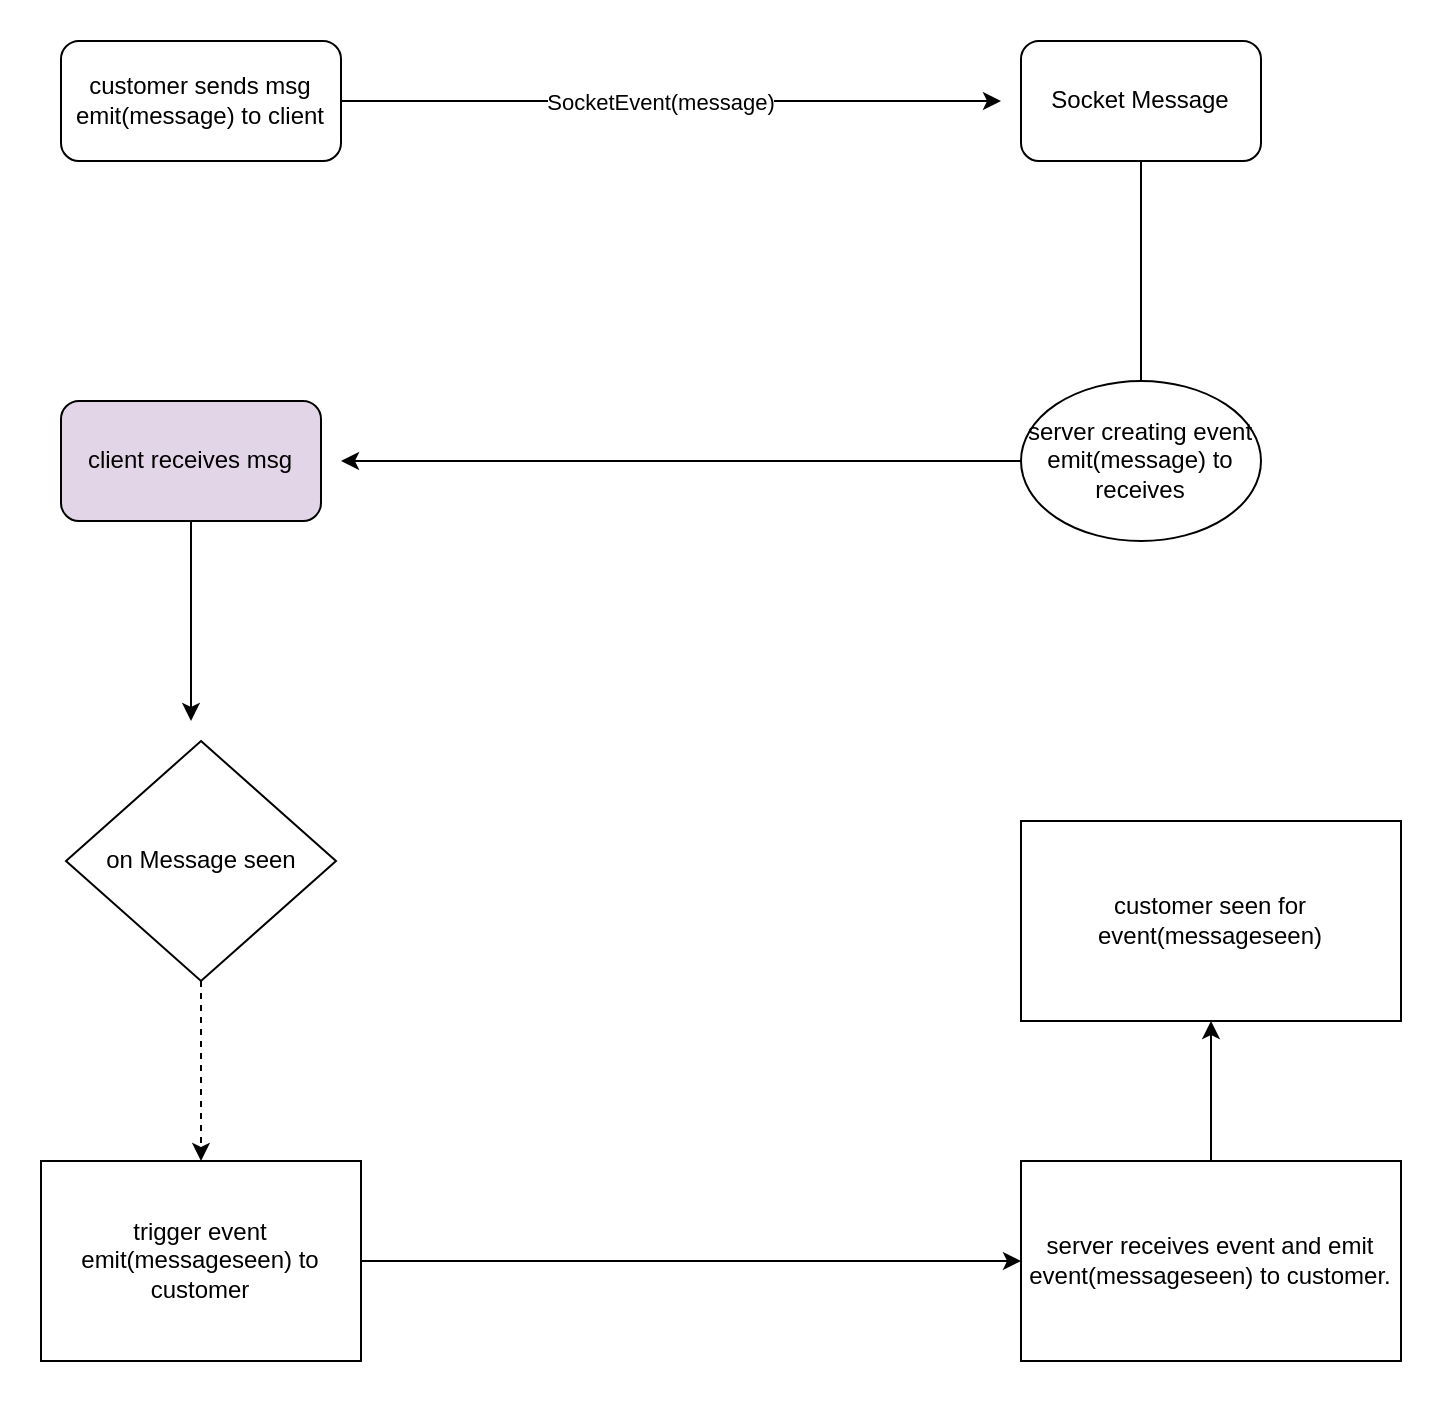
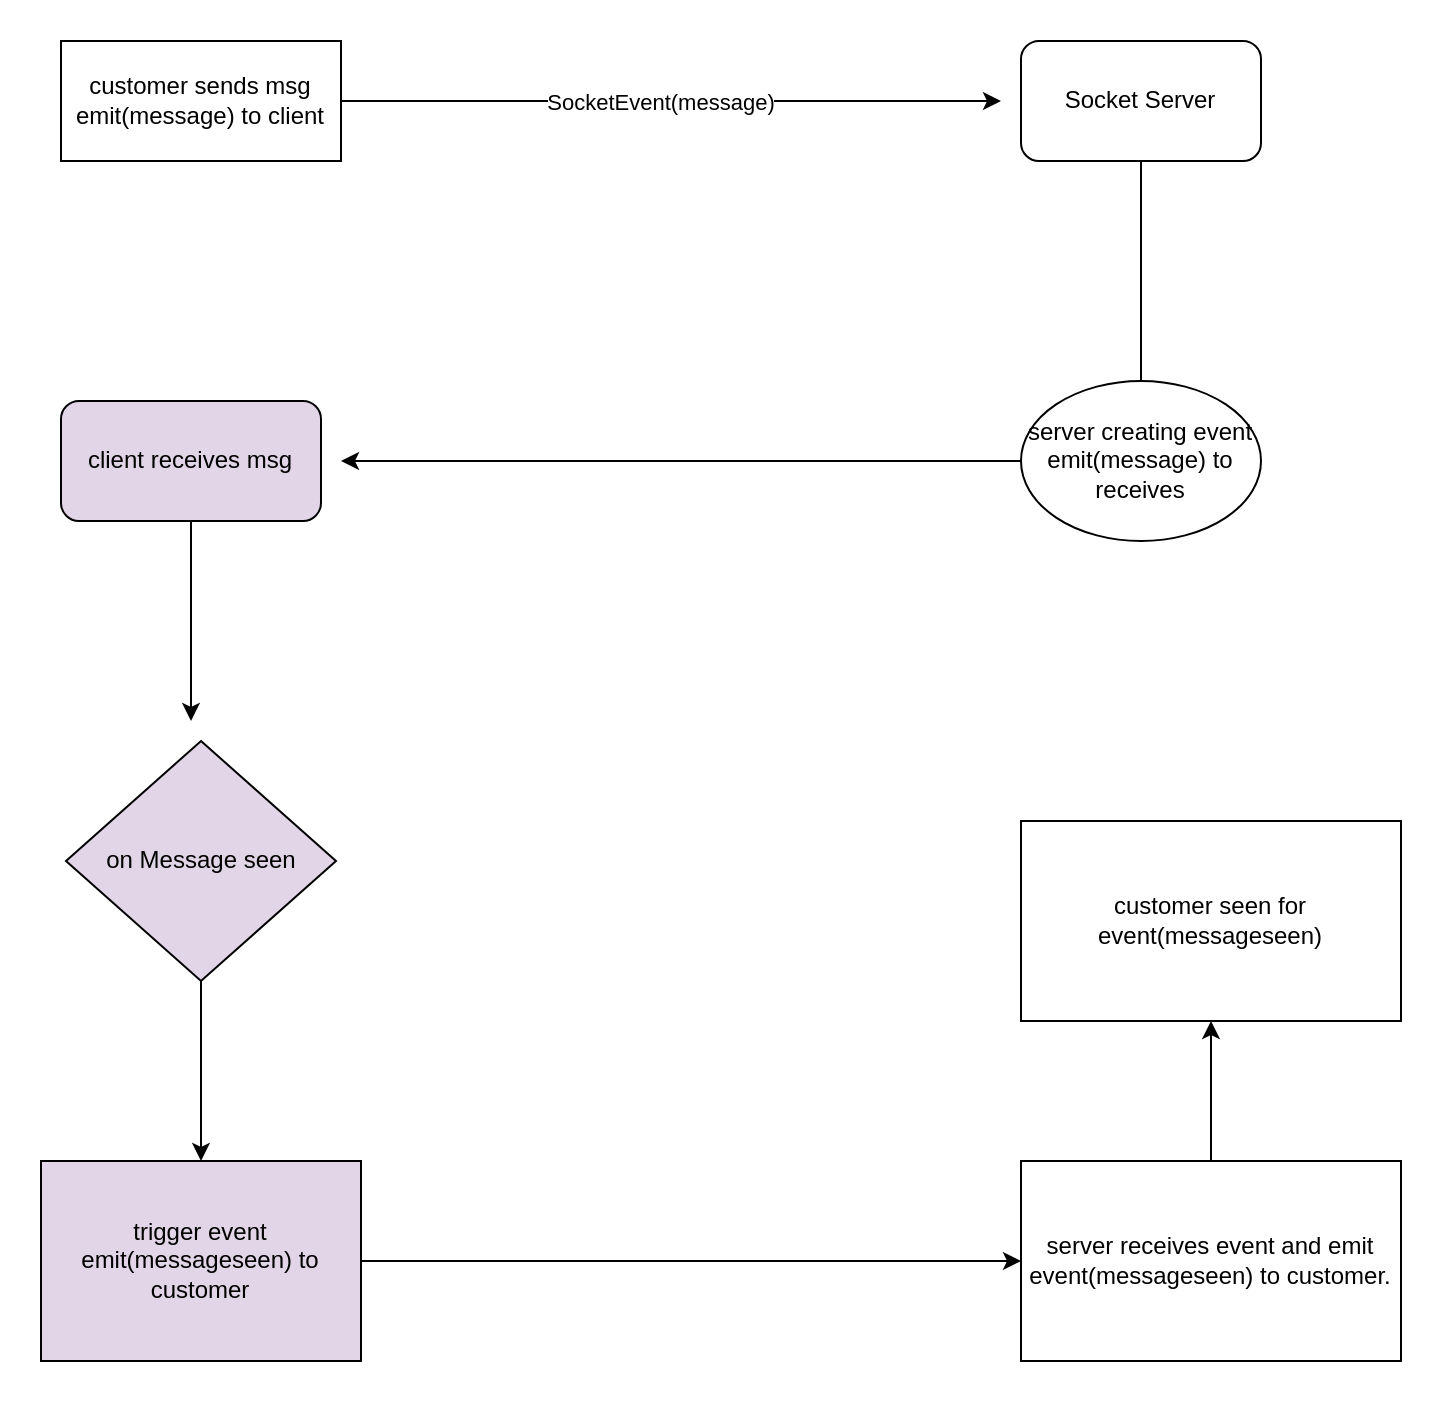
(201, 101) -> (201, 101)
(1141, 101) -> (1141, 101)
(201, 861) -> (201, 861)
(201, 1066) -> (201, 1066)
(201, 1261) -> (201, 1261)
